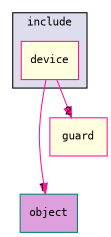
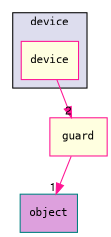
(50, 23) -> (50, 23)
(39, 131) -> (66, 170)
